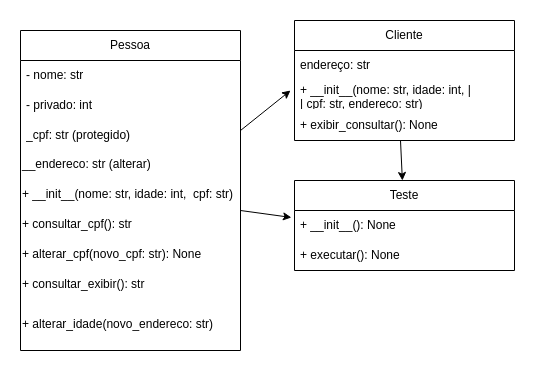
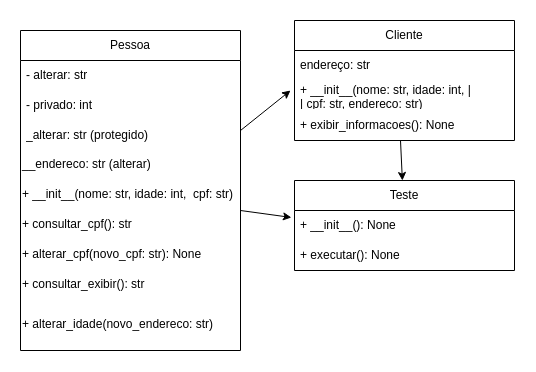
(59, 76) -> (67, 76)
(379, 126) -> (385, 126)
(91, 136) -> (103, 136)
